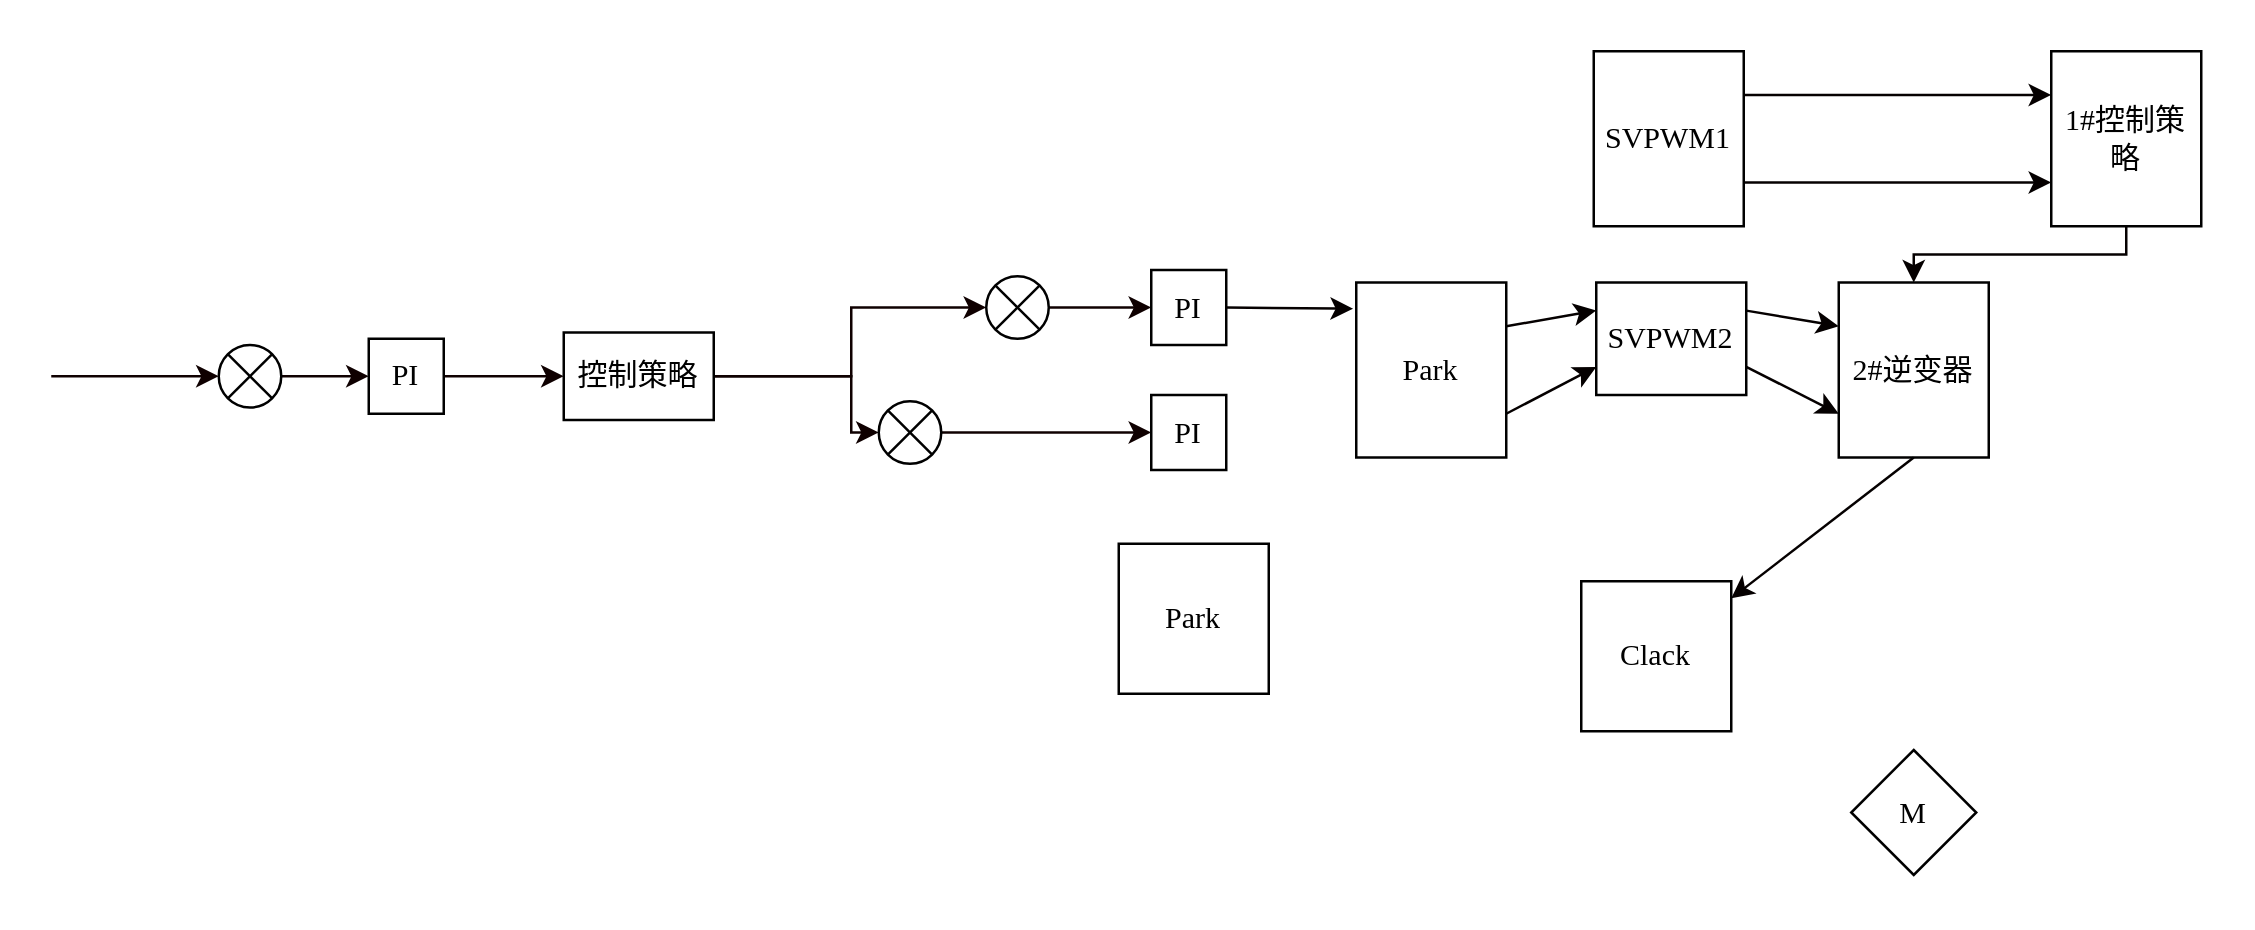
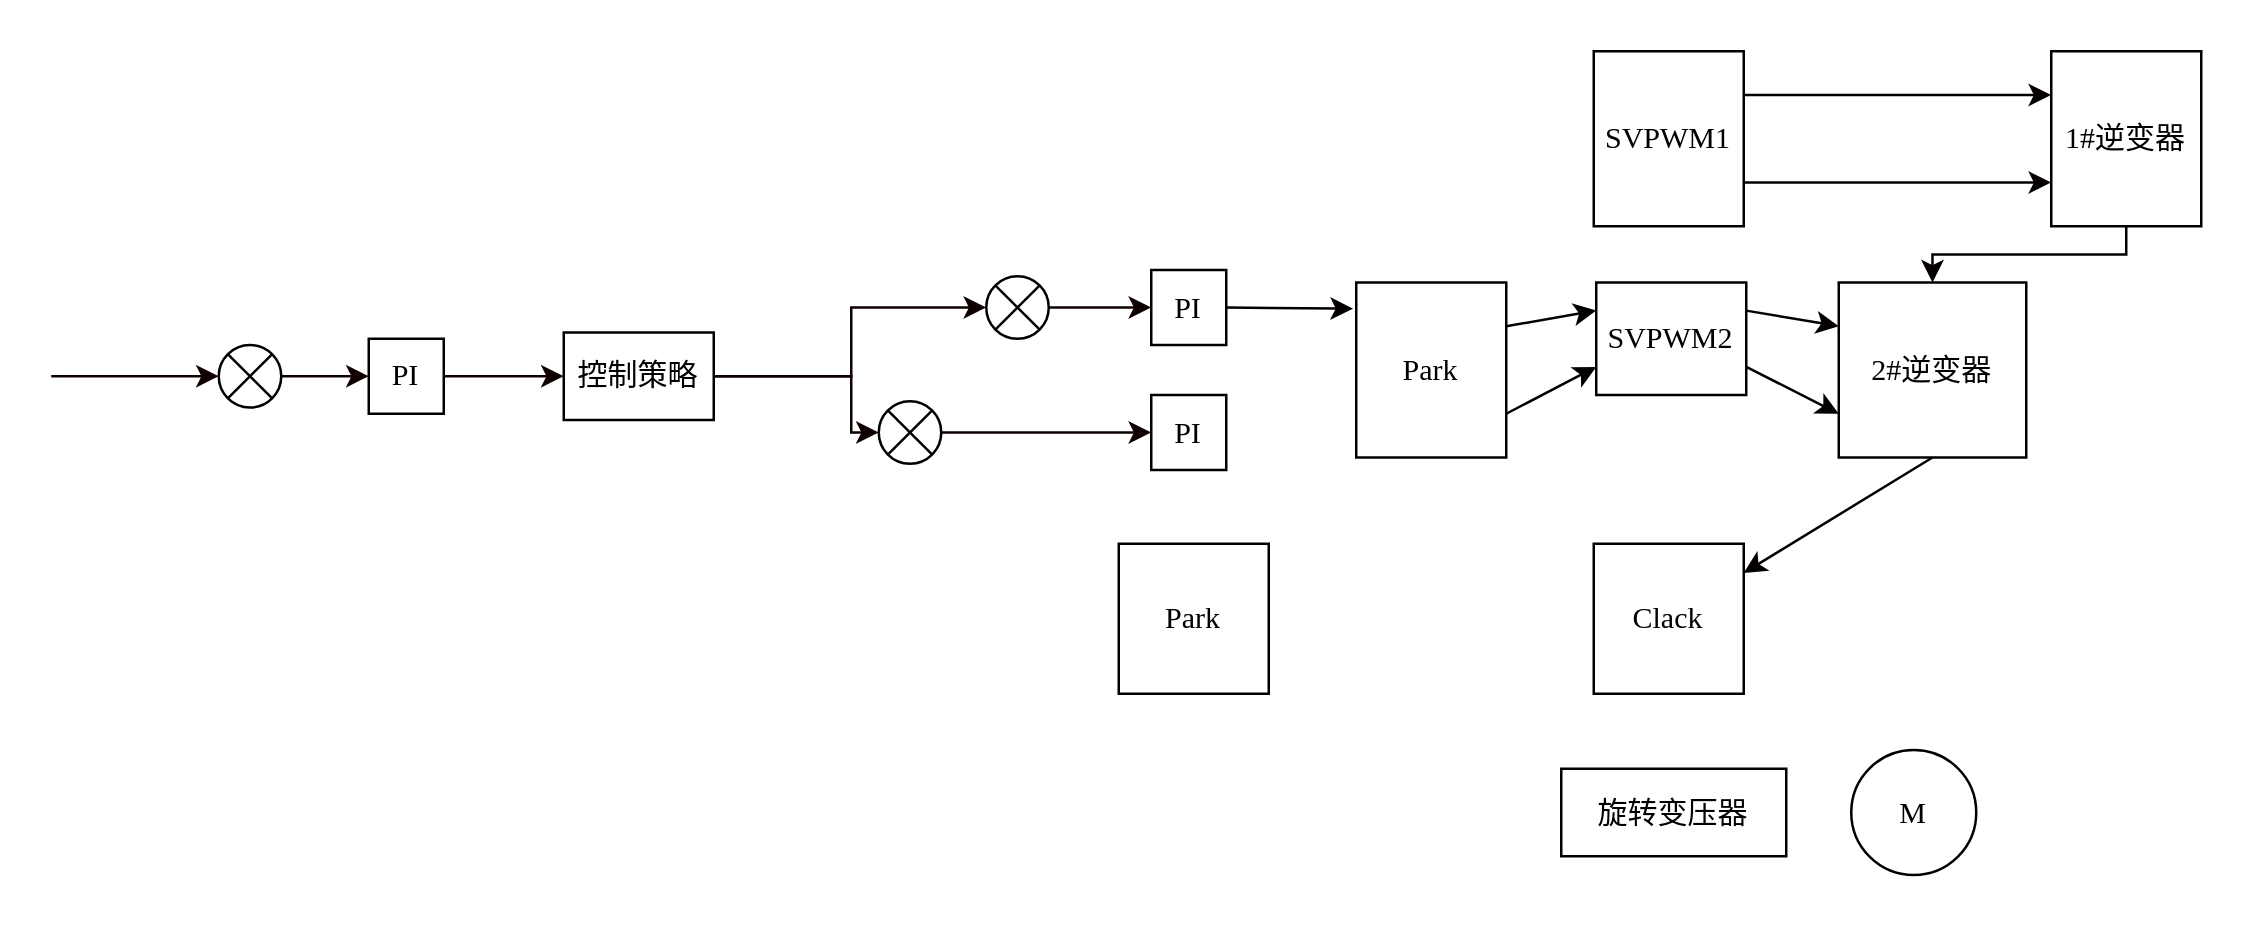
(2126, 139) -> (2126, 139)
(1914, 370) -> (1933, 370)
(1656, 656) -> (1669, 619)
none -> (1674, 813)
(1914, 813) -> (1914, 813)
